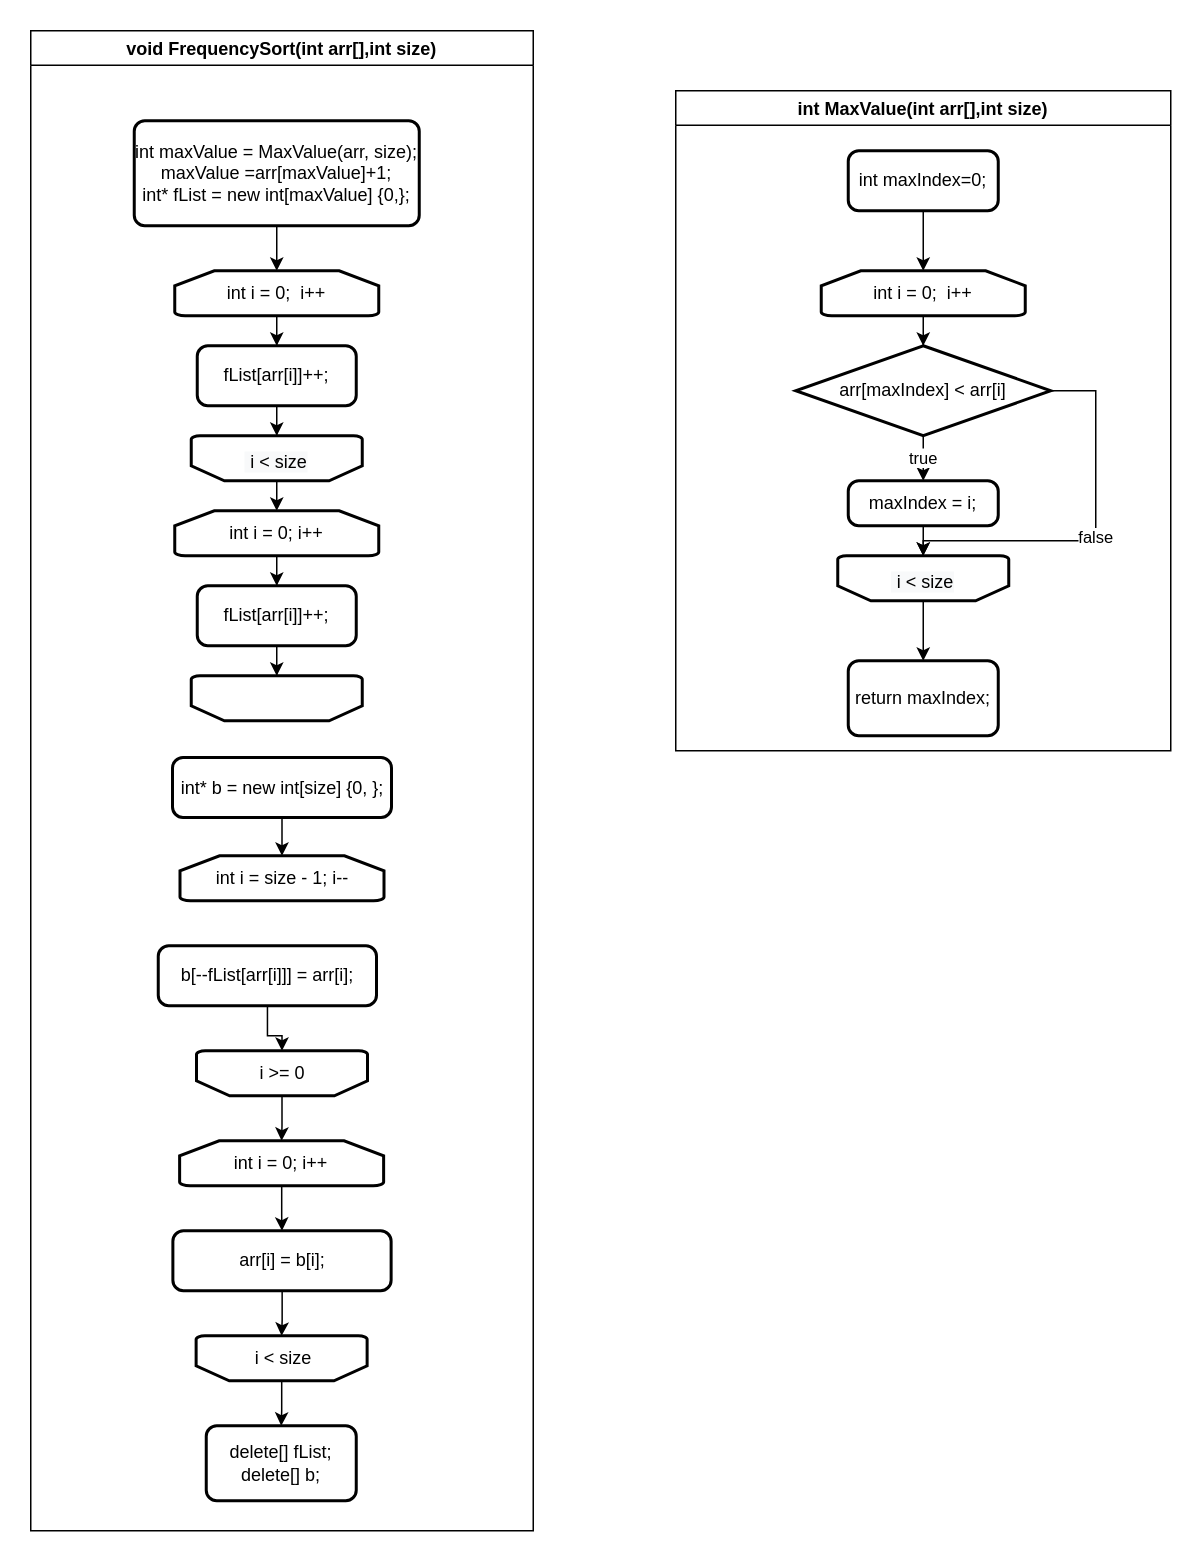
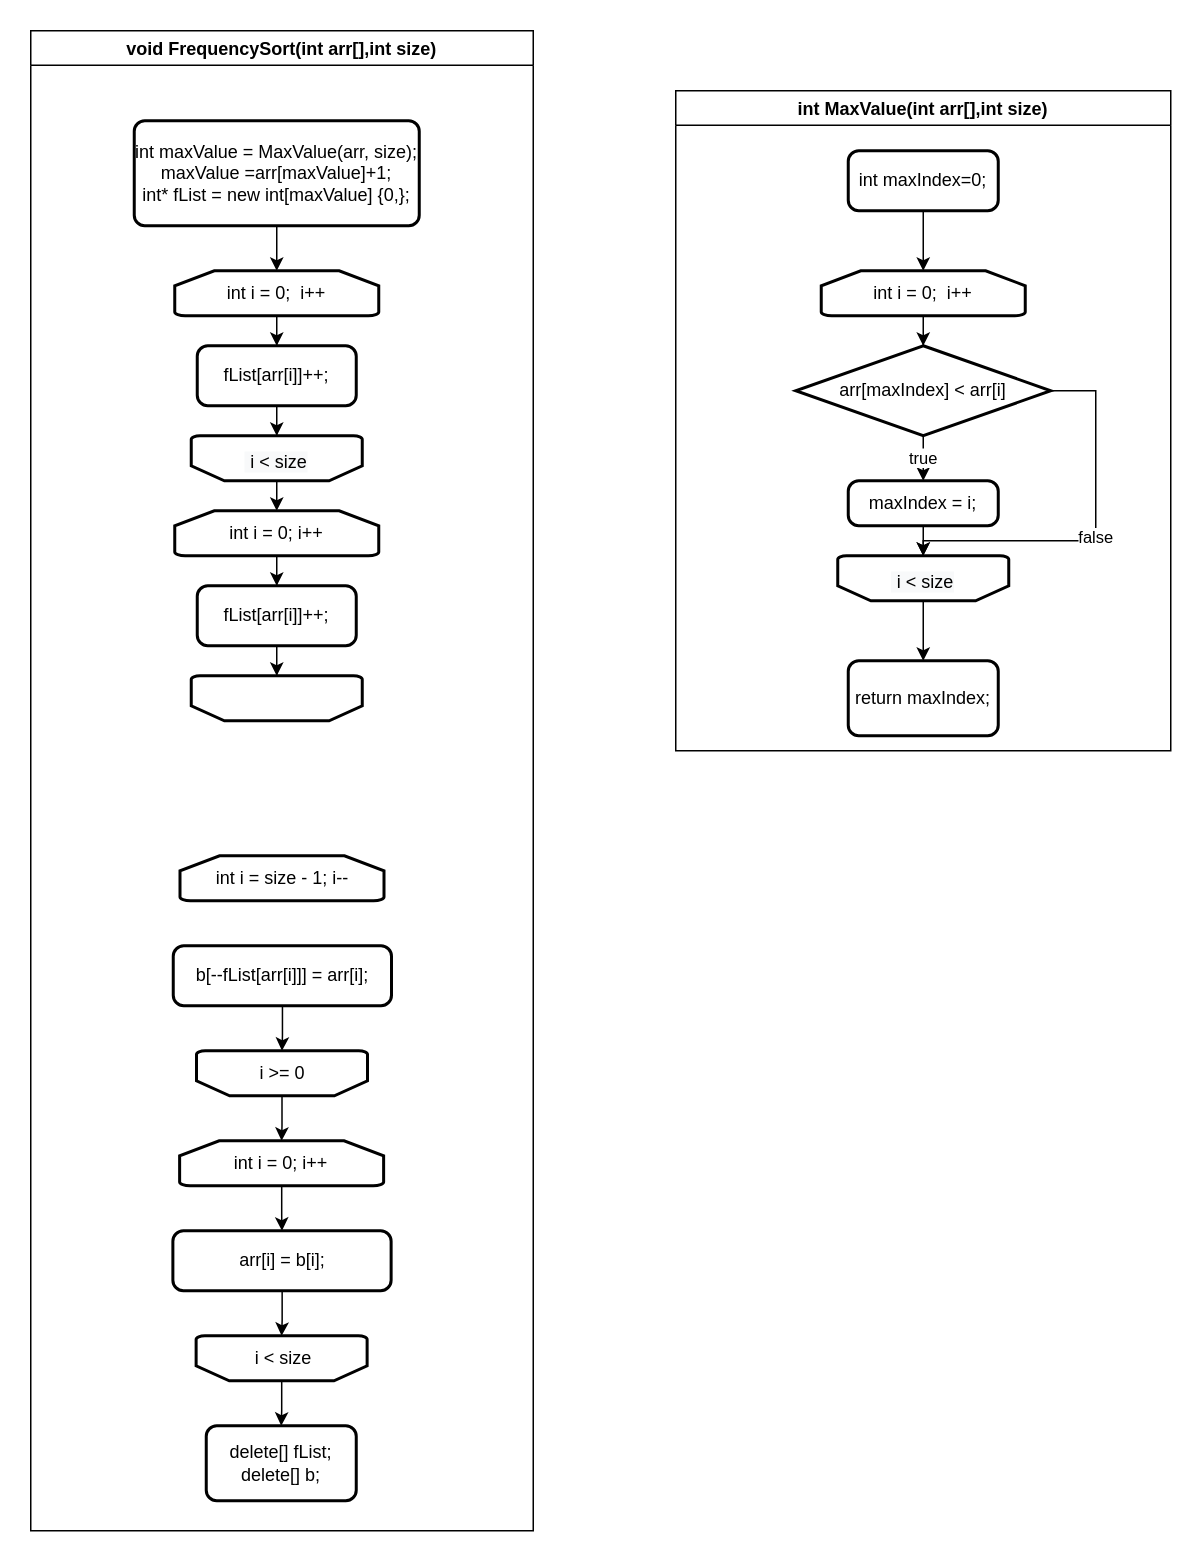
(282, 788) -> none
(282, 842) -> none
(267, 976) -> (282, 976)
